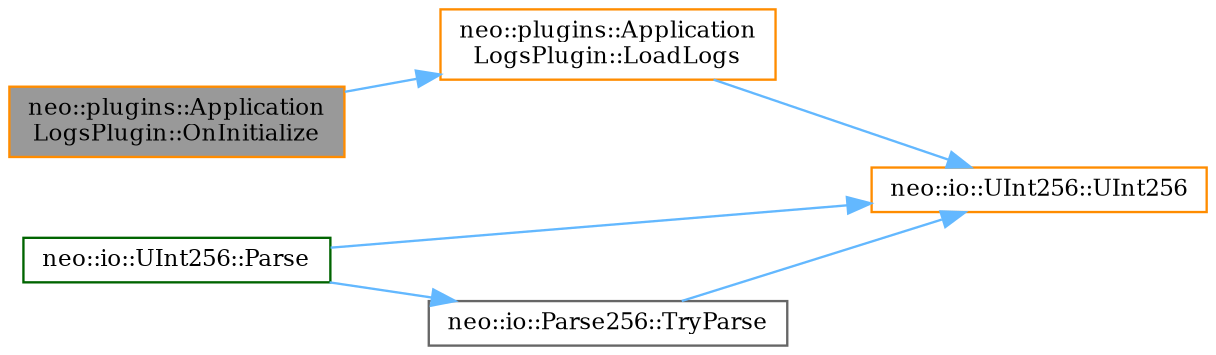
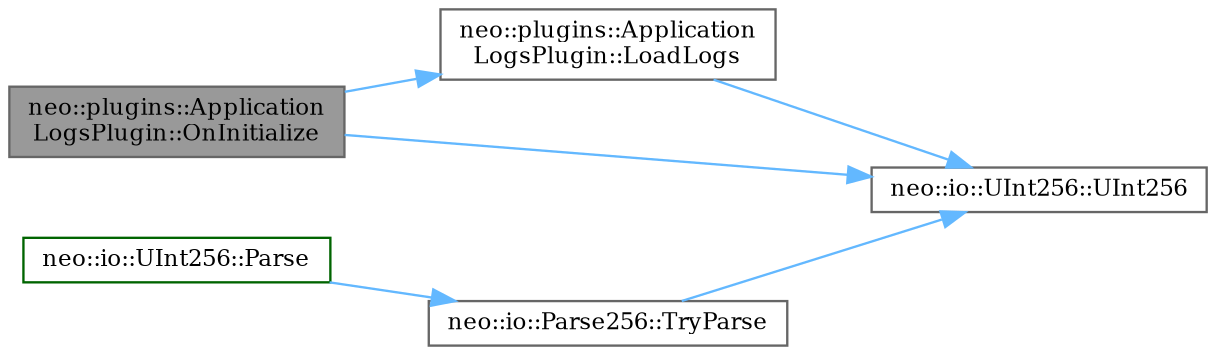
(608, 45) -> (608, 45)
(177, 122) -> (177, 122)
(1039, 190) -> (1039, 190)
(589, 226) -> (596, 155)
